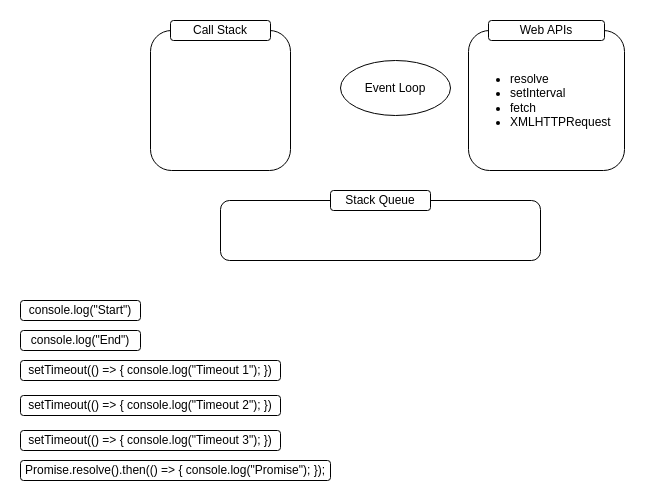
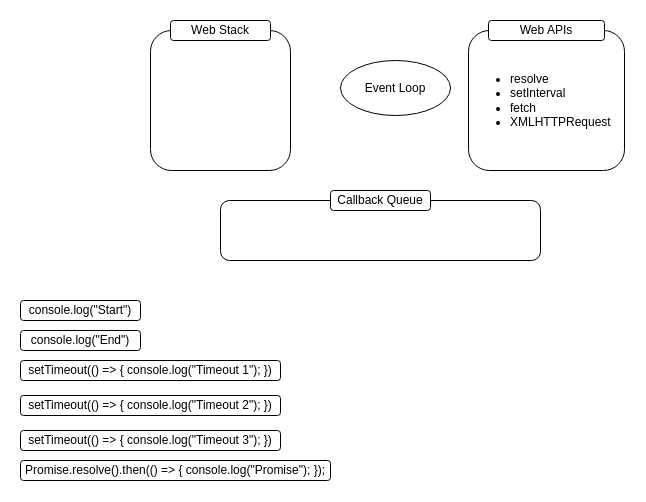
(221, 31) -> (221, 31)
(381, 201) -> (381, 201)
